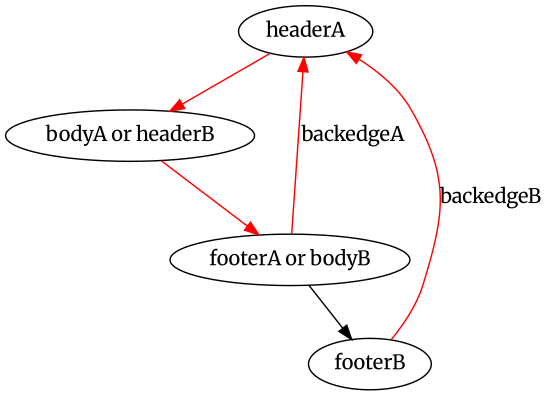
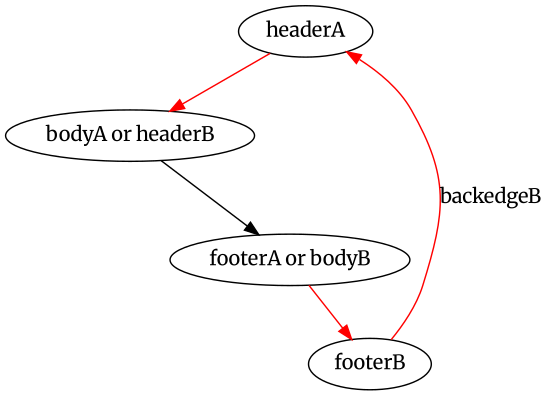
(297, 153) -> none
(204, 193) -> (204, 193)
(326, 307) -> (326, 307)
